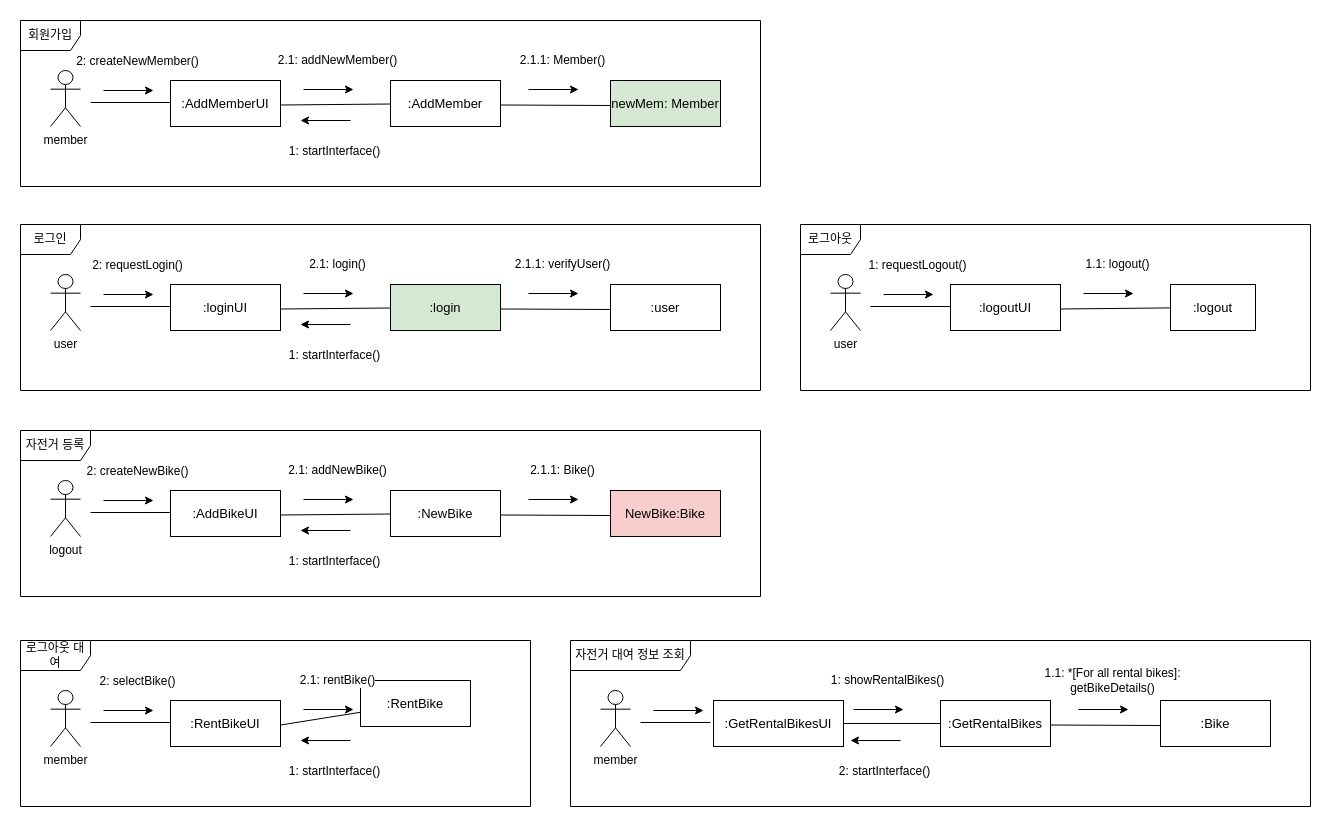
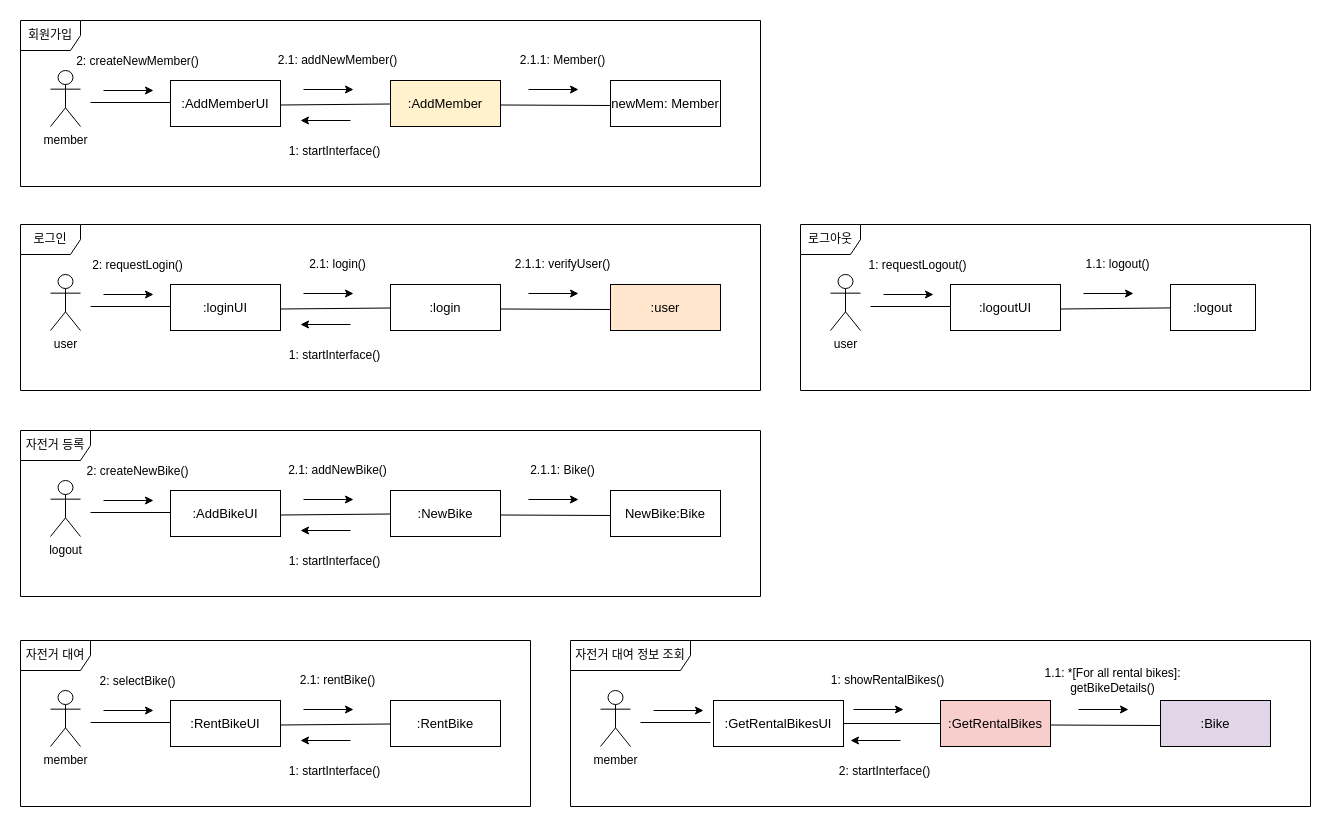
(446, 104) -> (446, 104)
(666, 104) -> (666, 104)
(446, 308) -> (446, 308)
(666, 308) -> (666, 308)
(666, 514) -> (666, 514)
(56, 656) -> (56, 656)
(416, 704) -> (446, 724)
(996, 724) -> (996, 724)
(1216, 724) -> (1216, 724)
